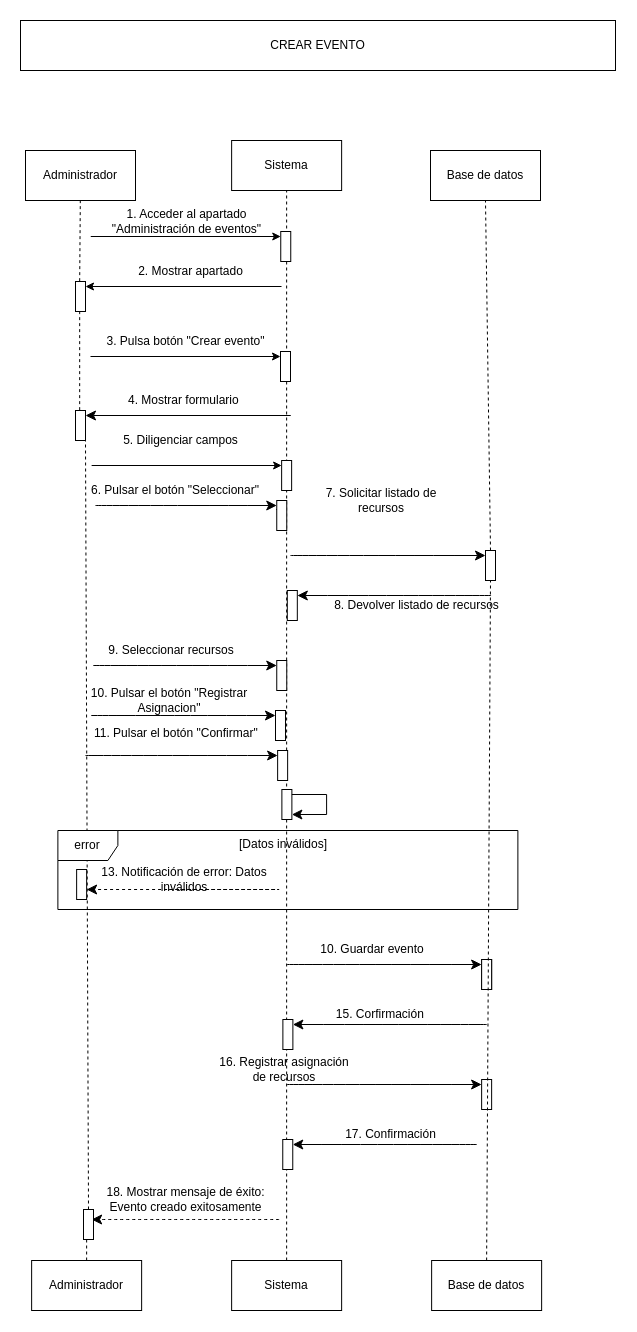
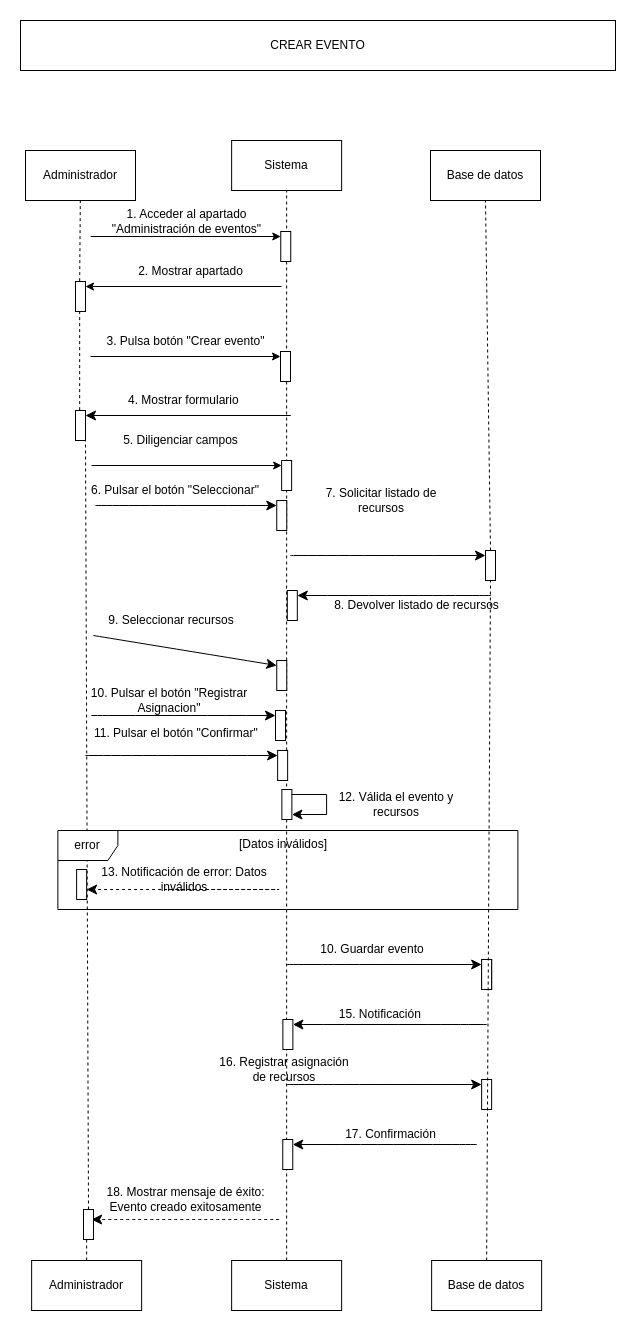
(172, 651) -> (172, 621)
none -> (397, 805)
(382, 1015) -> (382, 1015)
